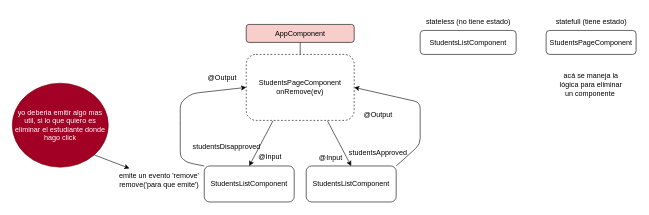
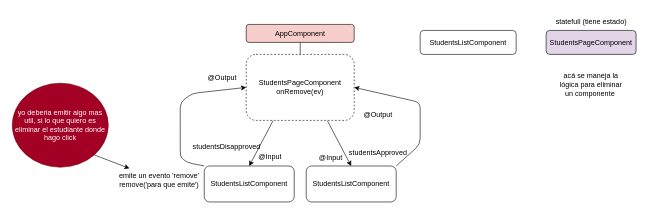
(468, 21) -> none
(591, 42) -> (591, 42)
